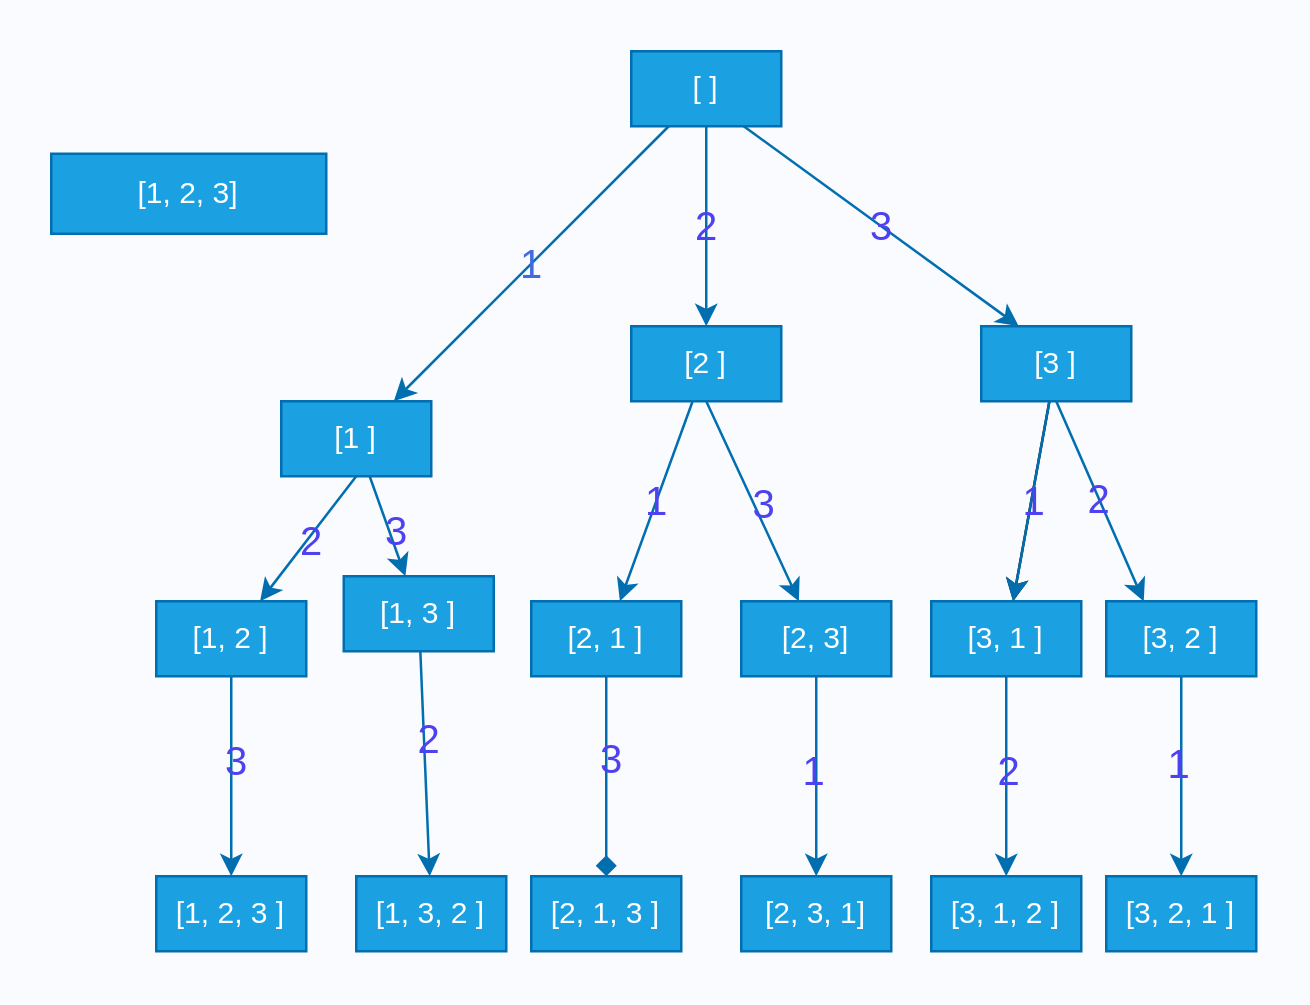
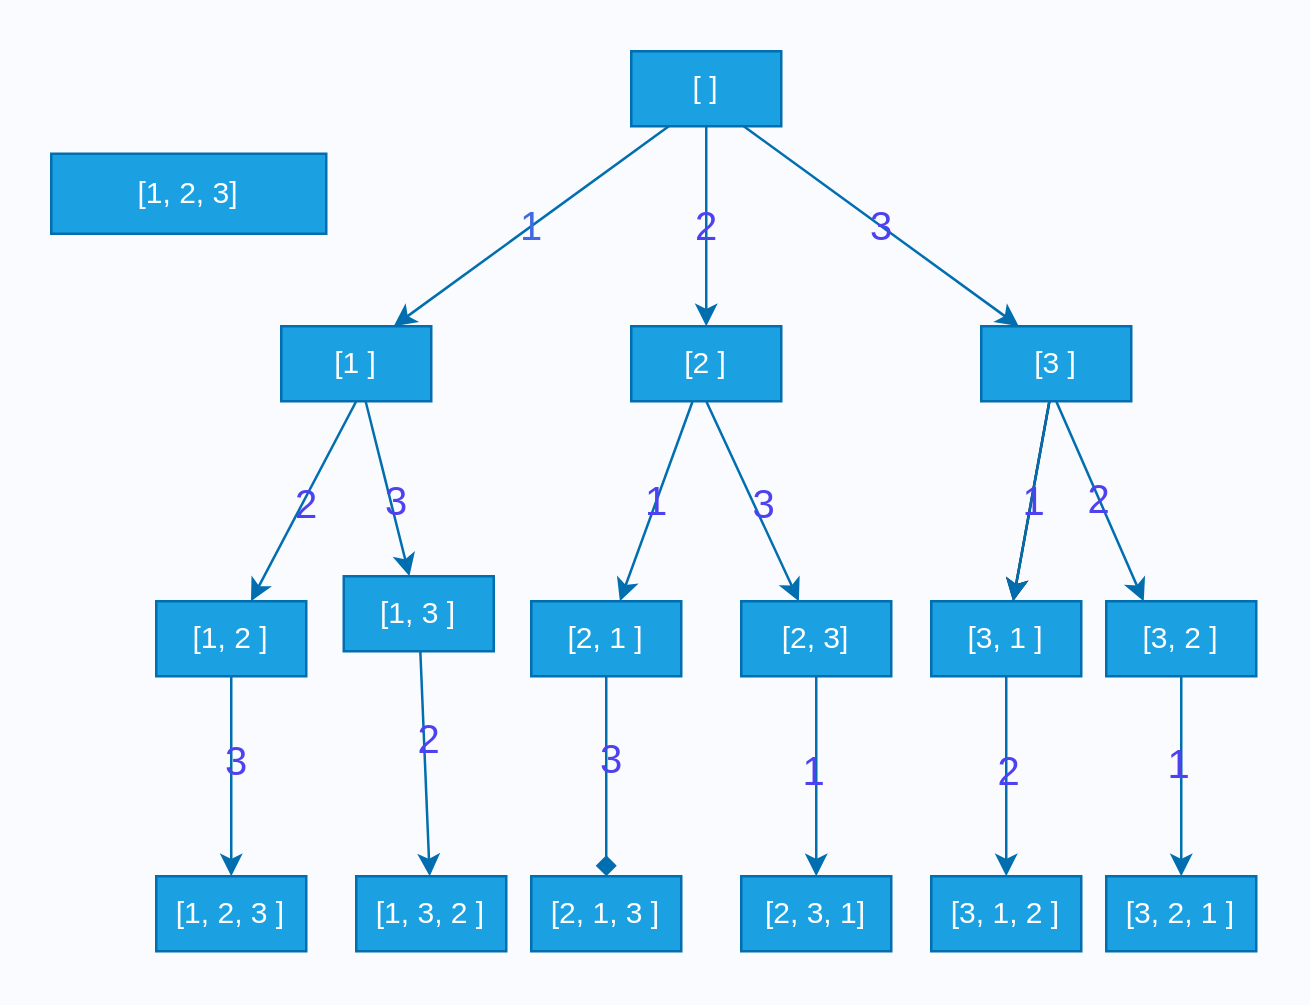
(356, 439) -> (356, 364)
